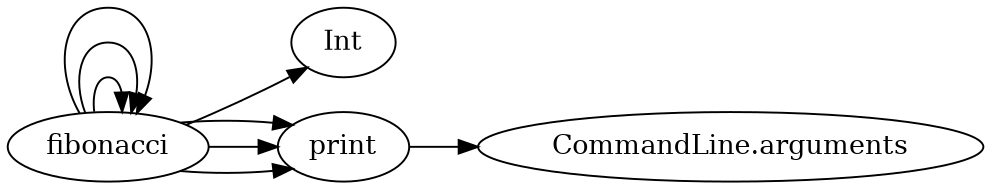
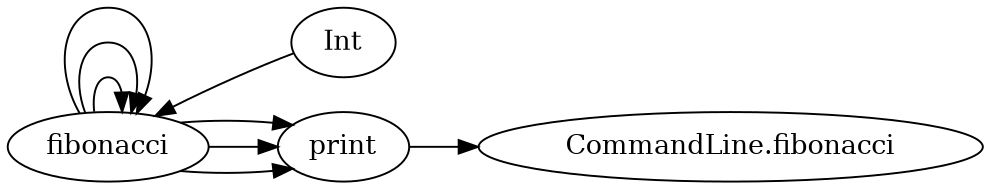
(239, 102) -> (232, 79)
(731, 147) -> (731, 147)
